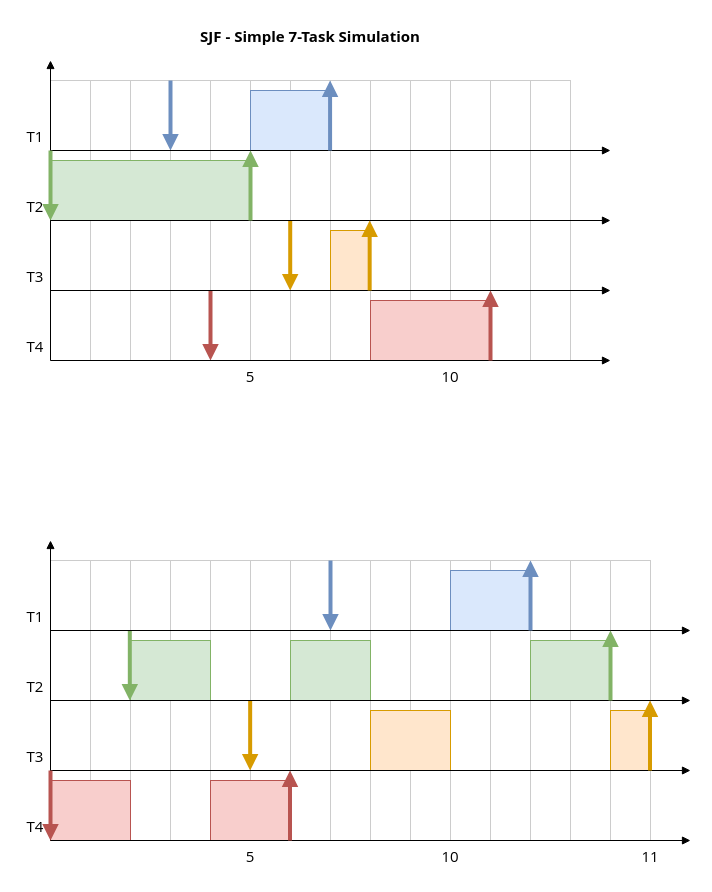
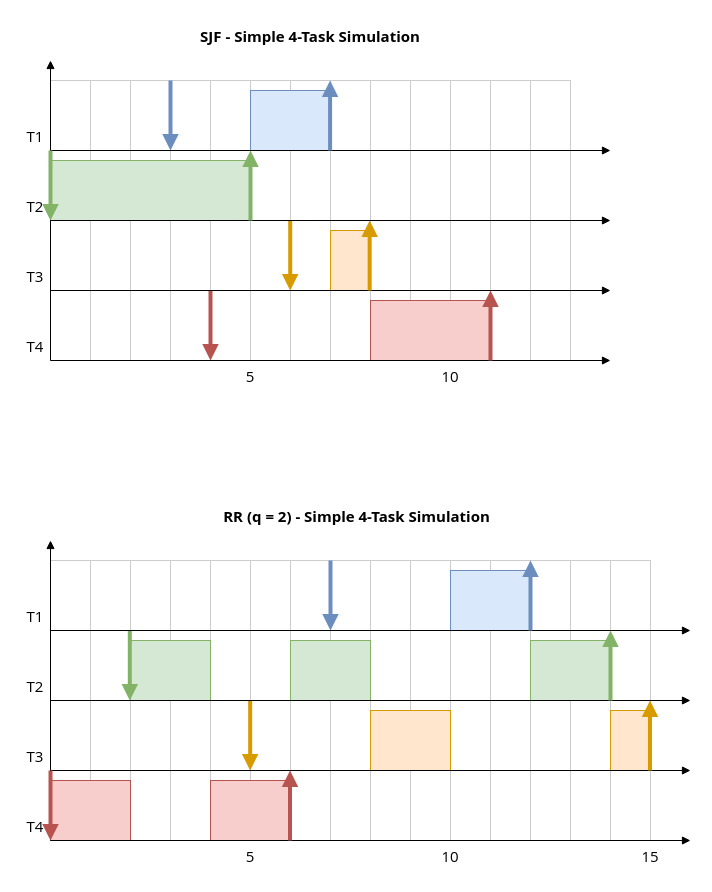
(311, 36) -> (311, 36)
none -> (357, 516)
(651, 856) -> (651, 856)
